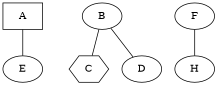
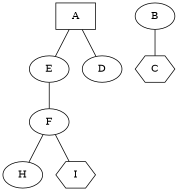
(122, 43) -> (89, 43)
none -> (49, 96)
none -> (76, 175)
